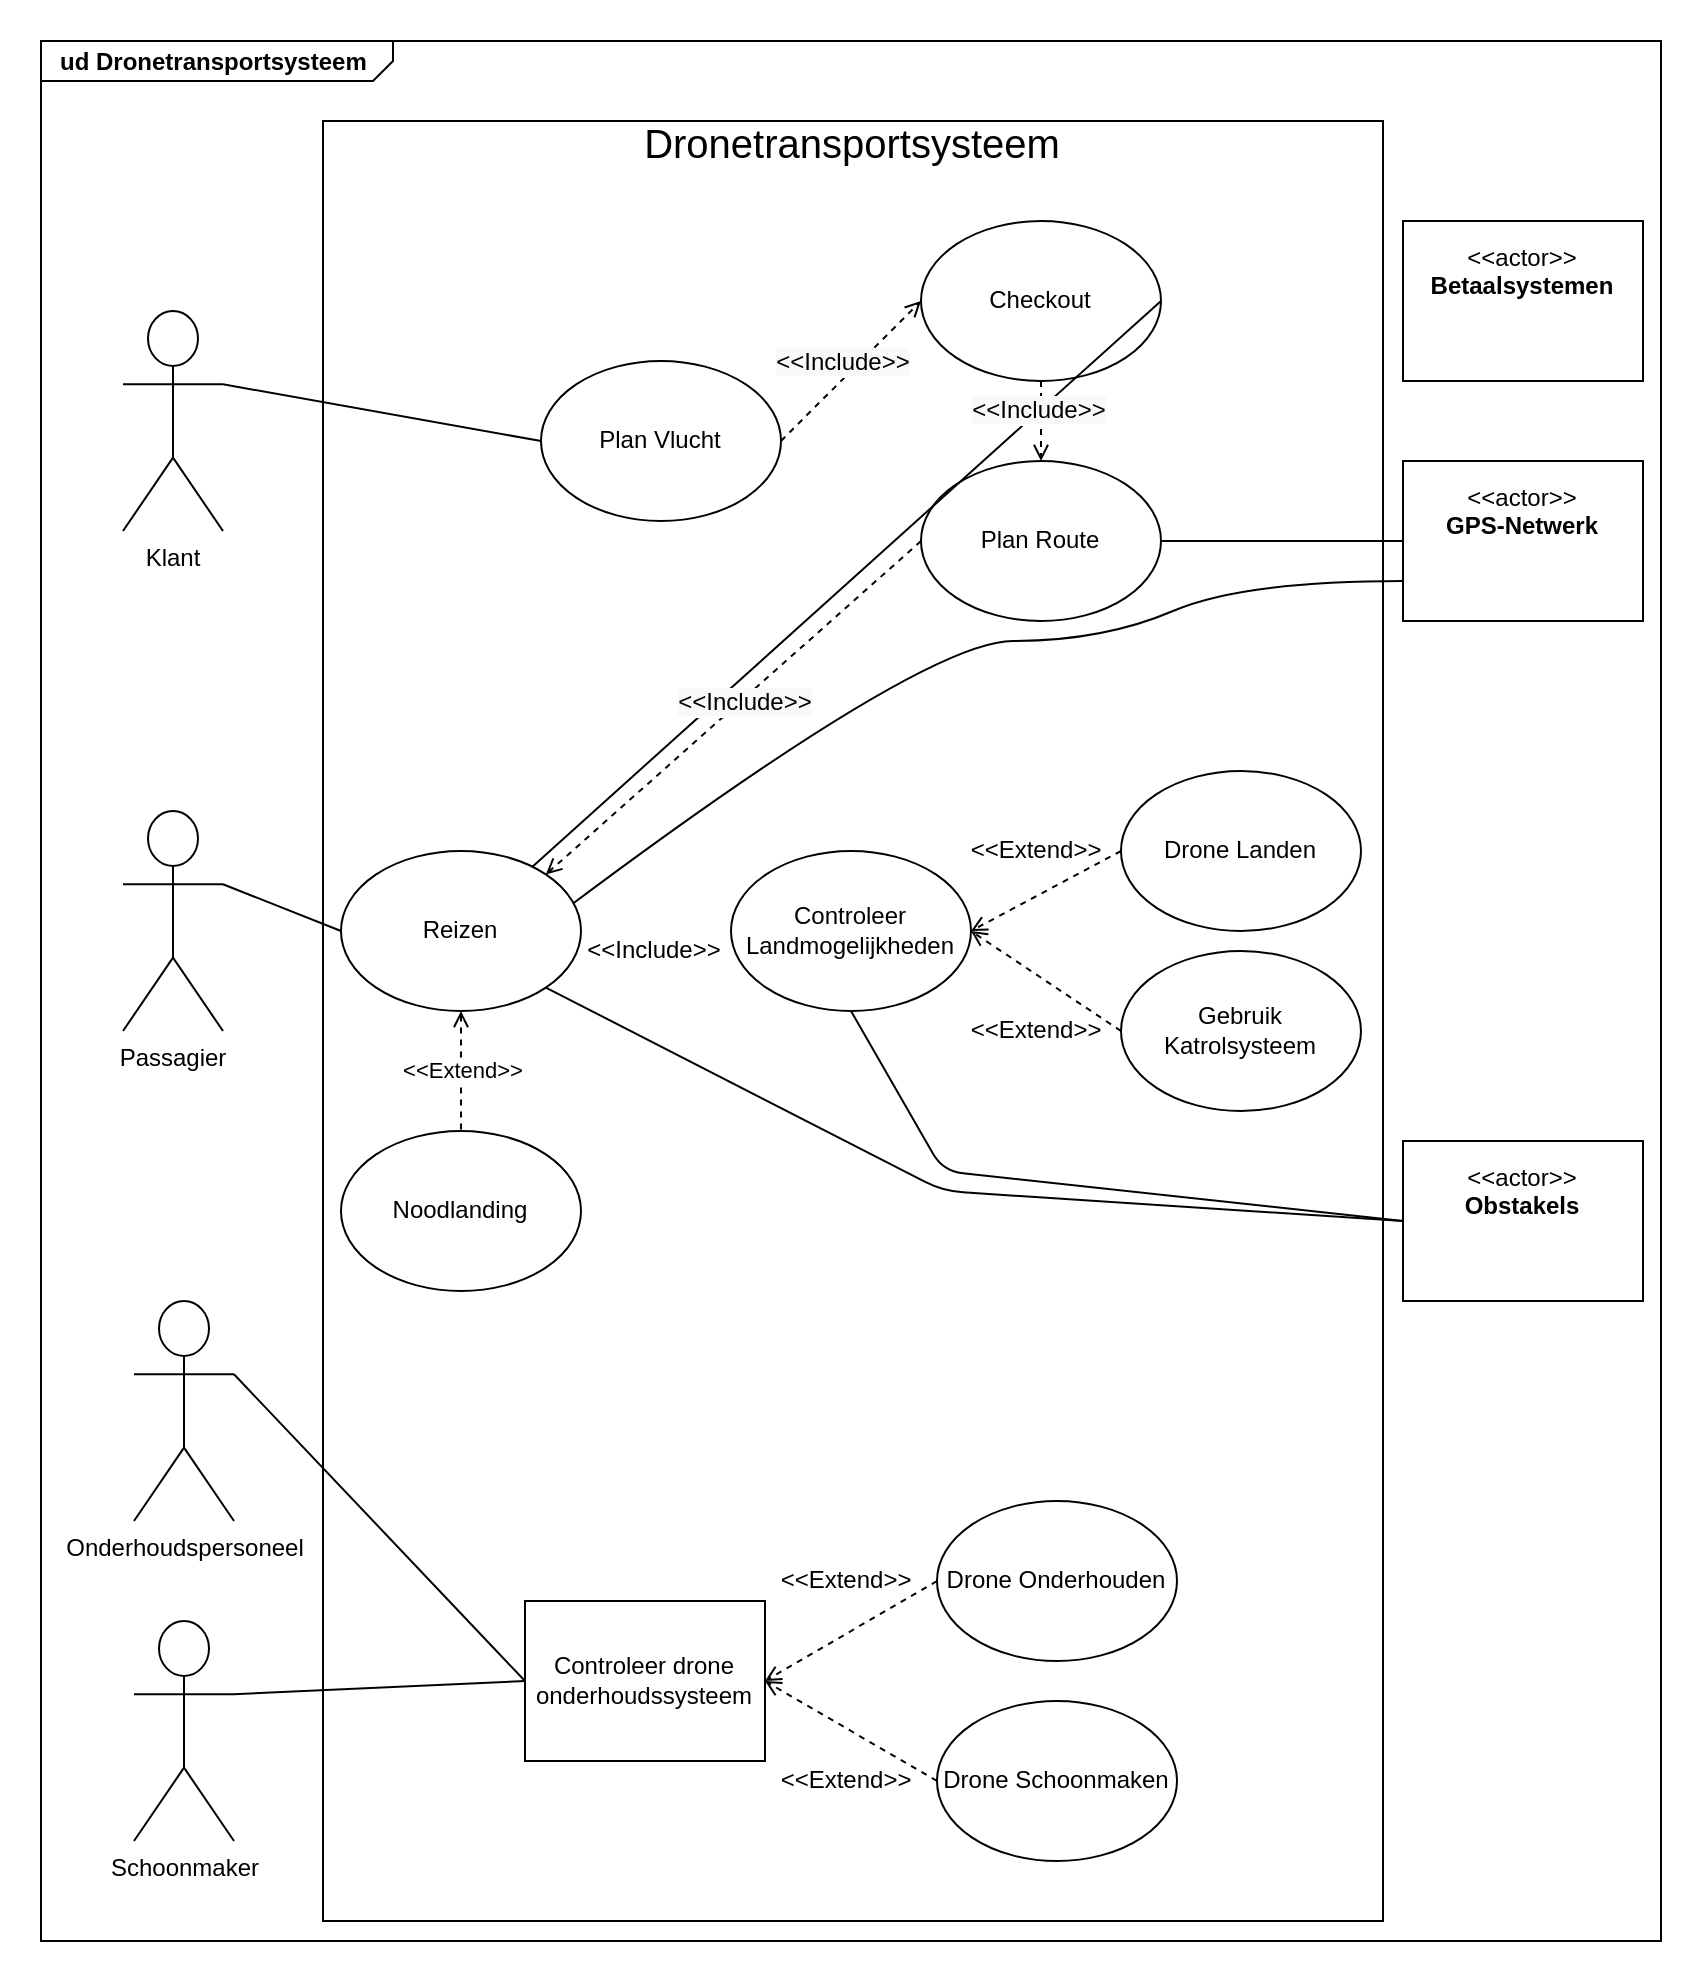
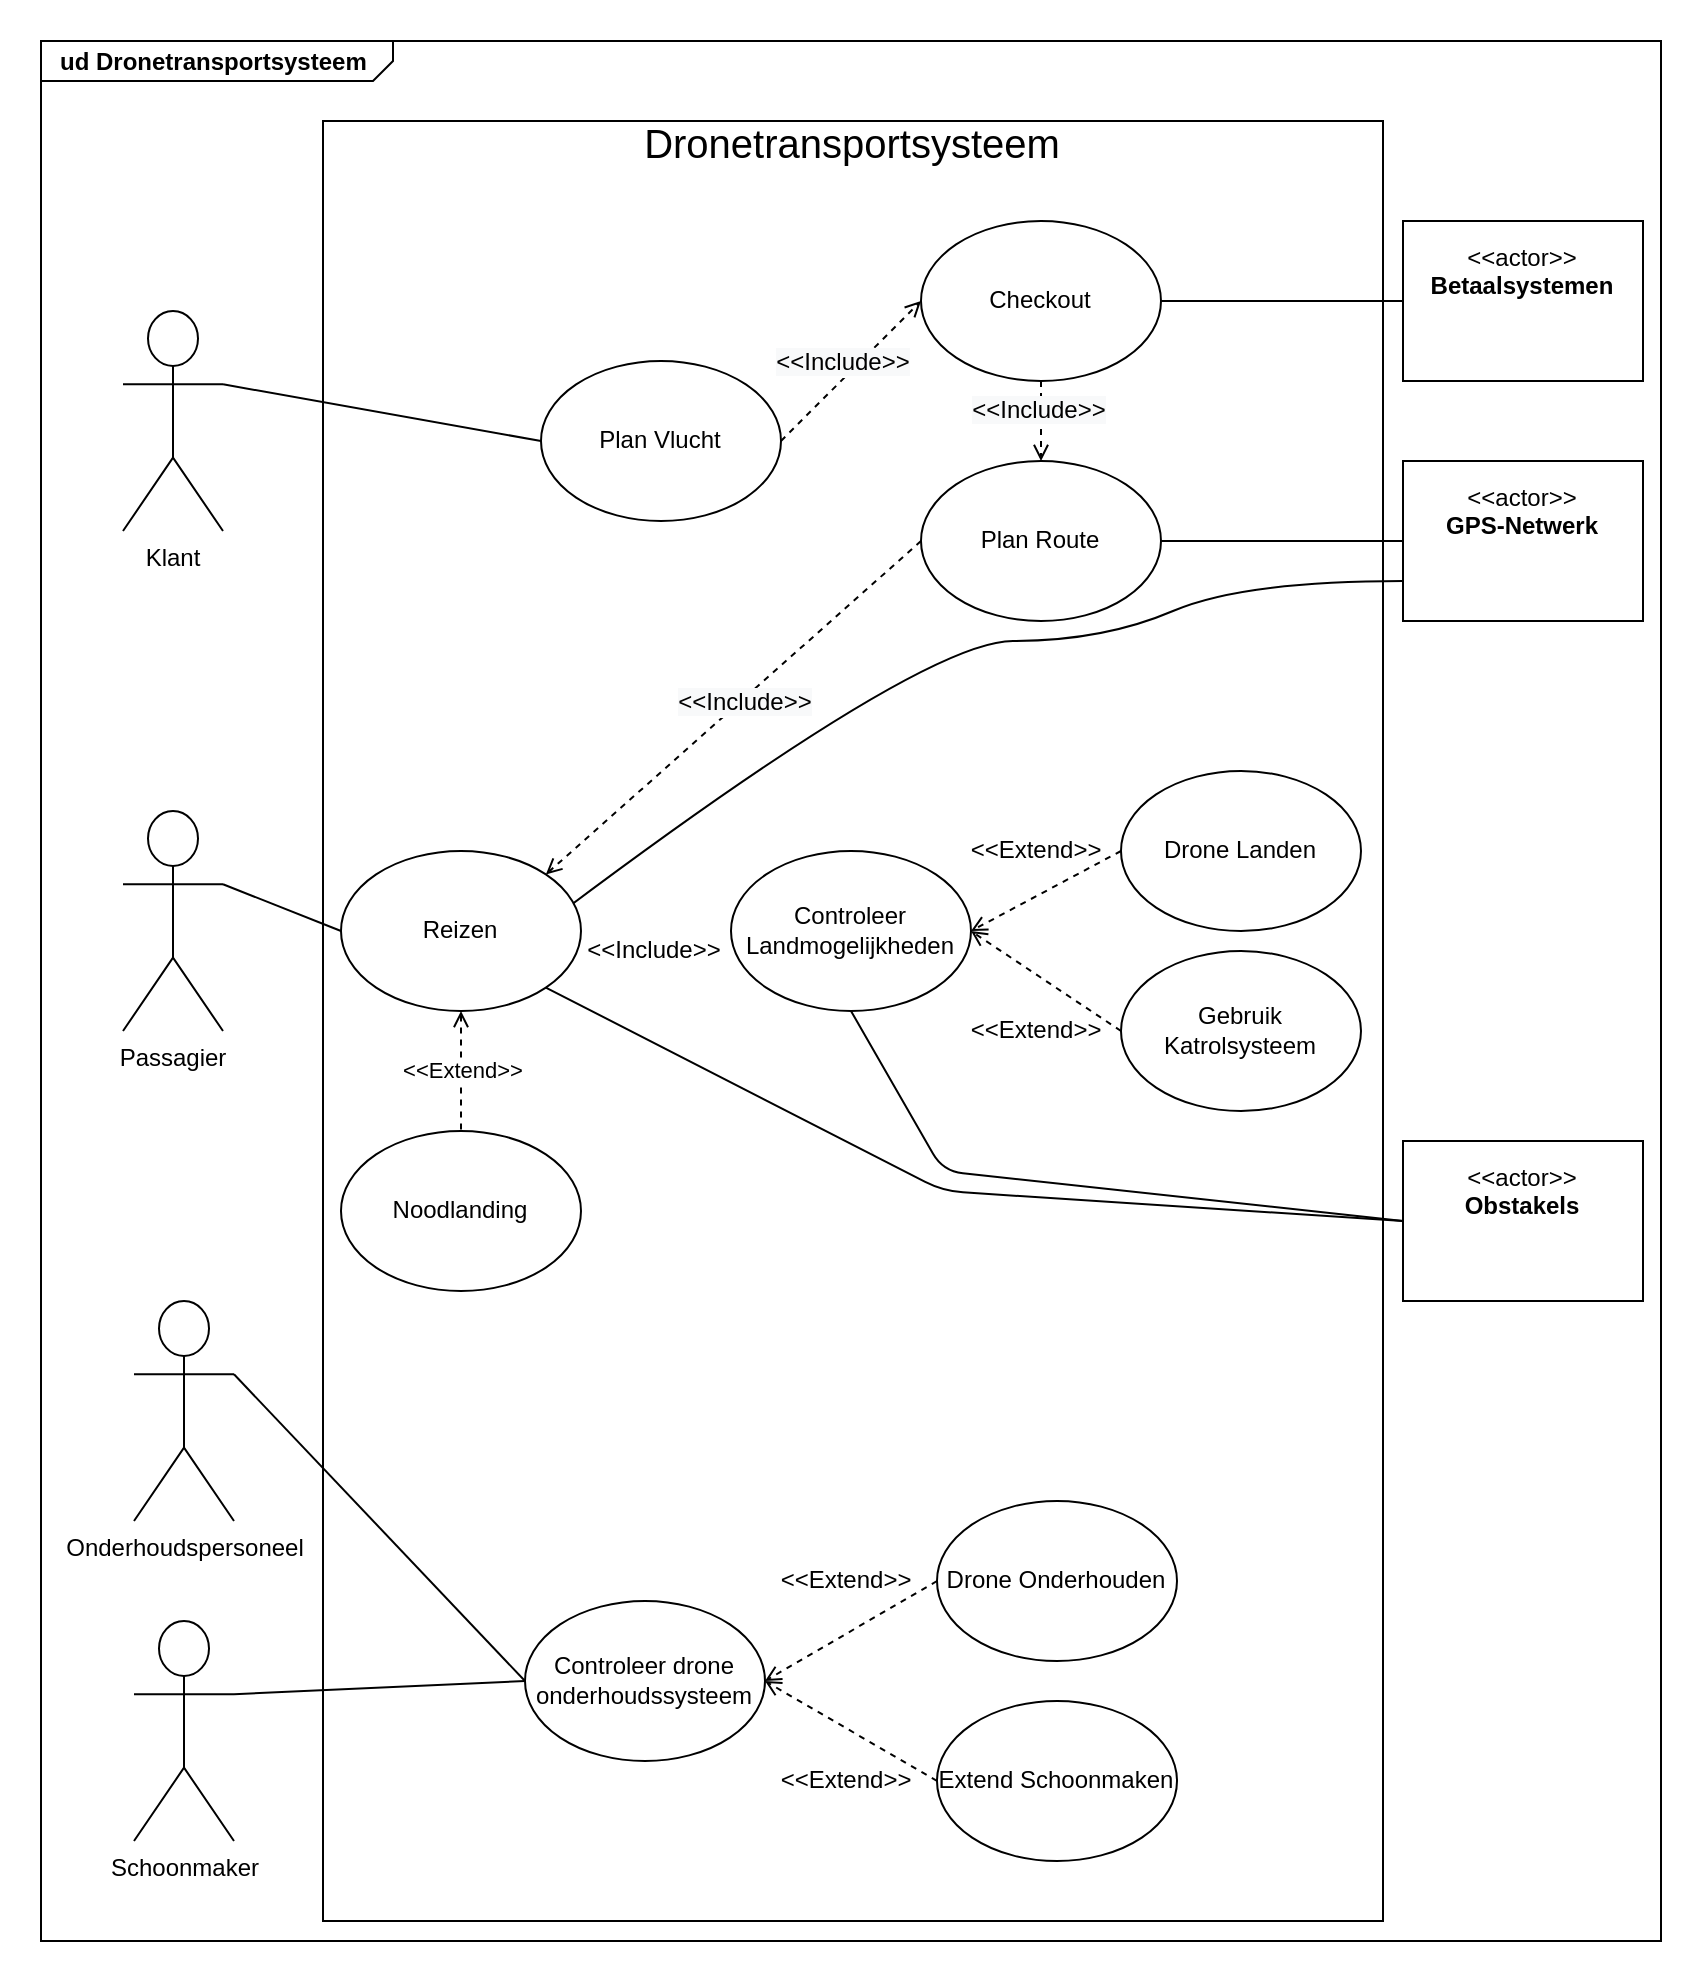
(877, 557) -> (1282, 301)
(645, 1681) -> (645, 1681)
(1057, 1781) -> (1057, 1781)
